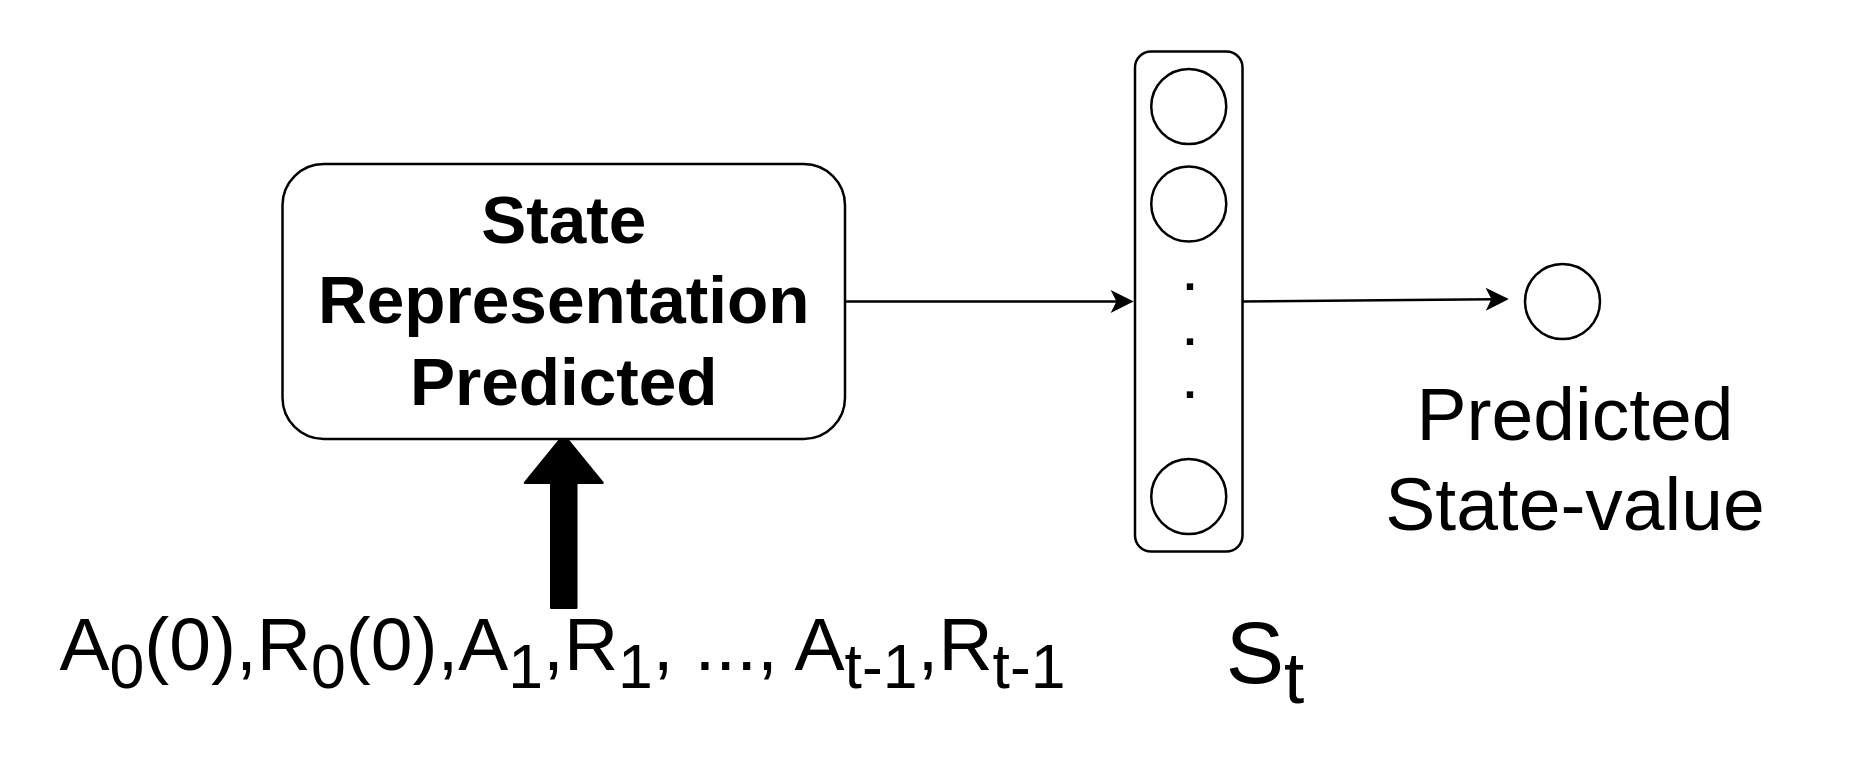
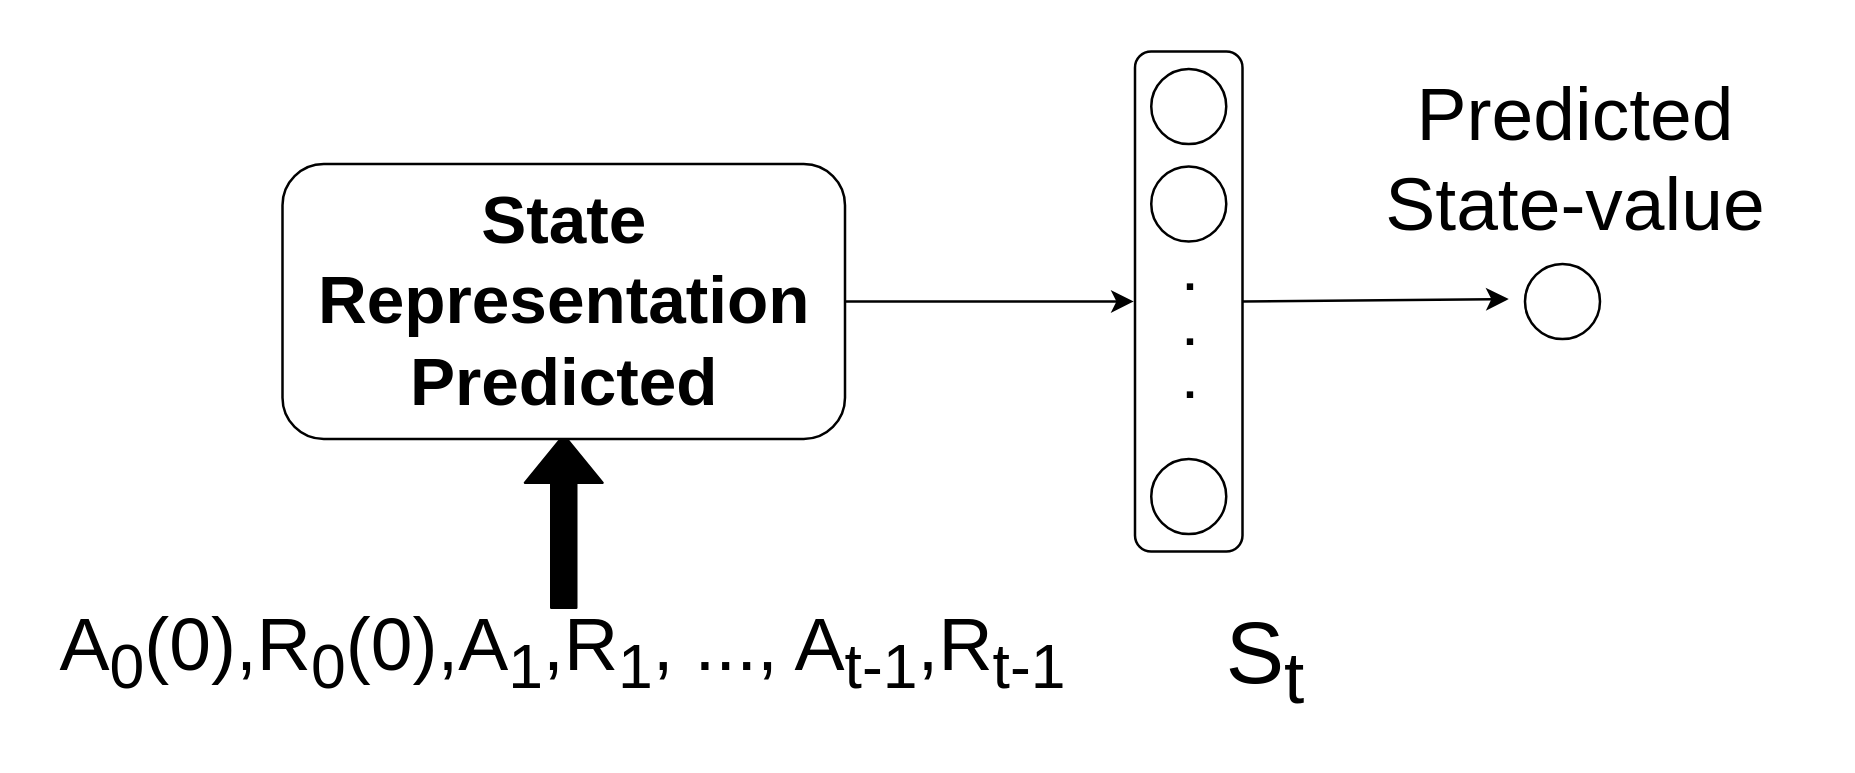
(1576, 459) -> (1576, 159)
